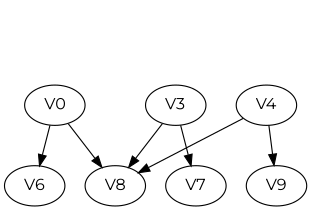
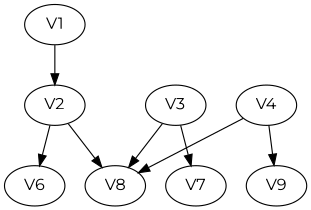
none -> (55, 25)
(55, 105) -> (55, 105)
